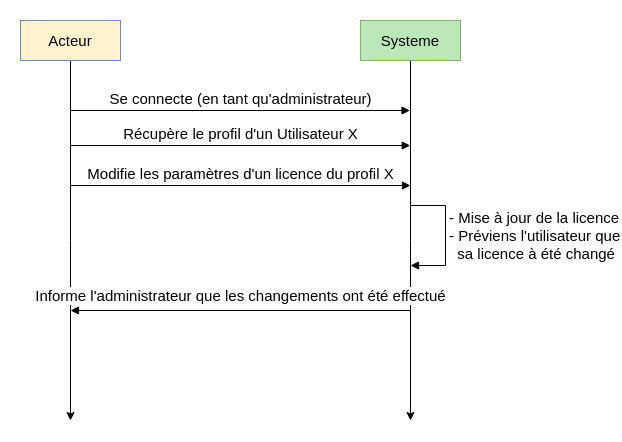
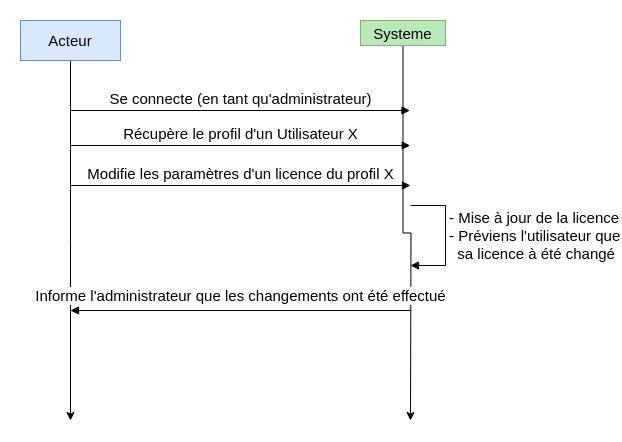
(71, 41) -> (71, 41)
(411, 41) -> (403, 33)
